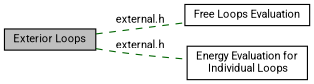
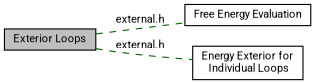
(247, 15) -> (248, 15)
(247, 63) -> (248, 63)
